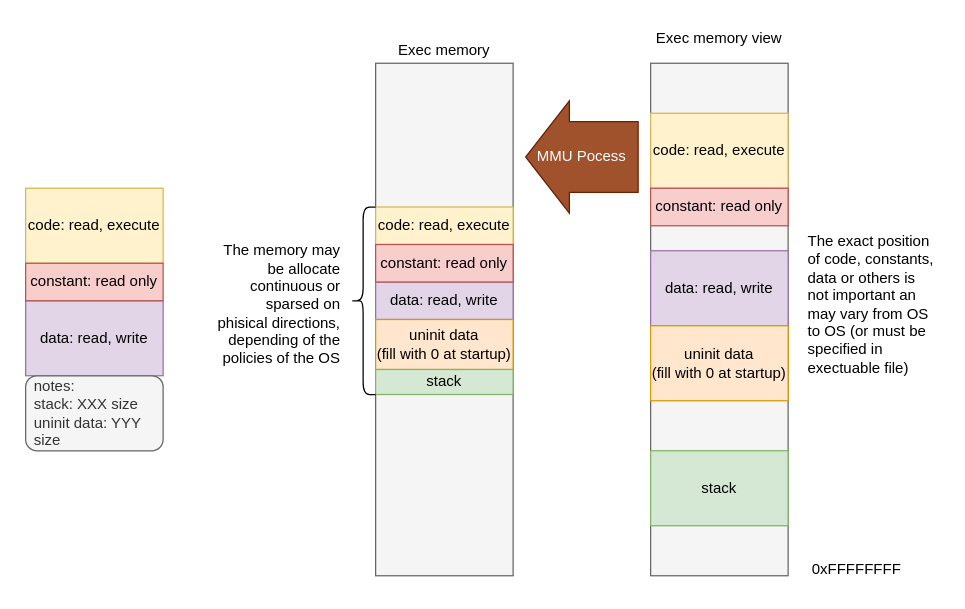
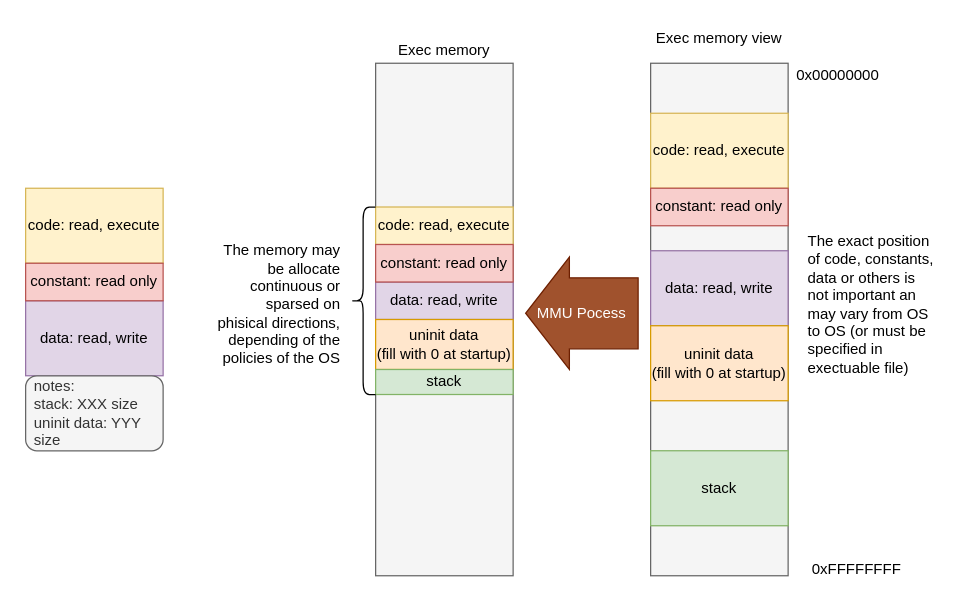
none -> (838, 76)
(582, 157) -> (582, 313)
